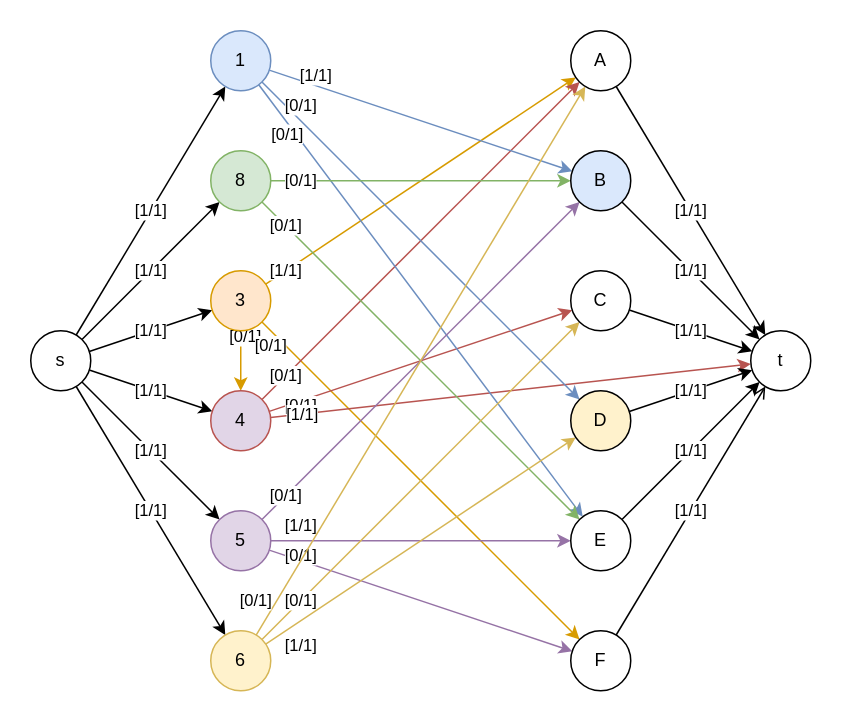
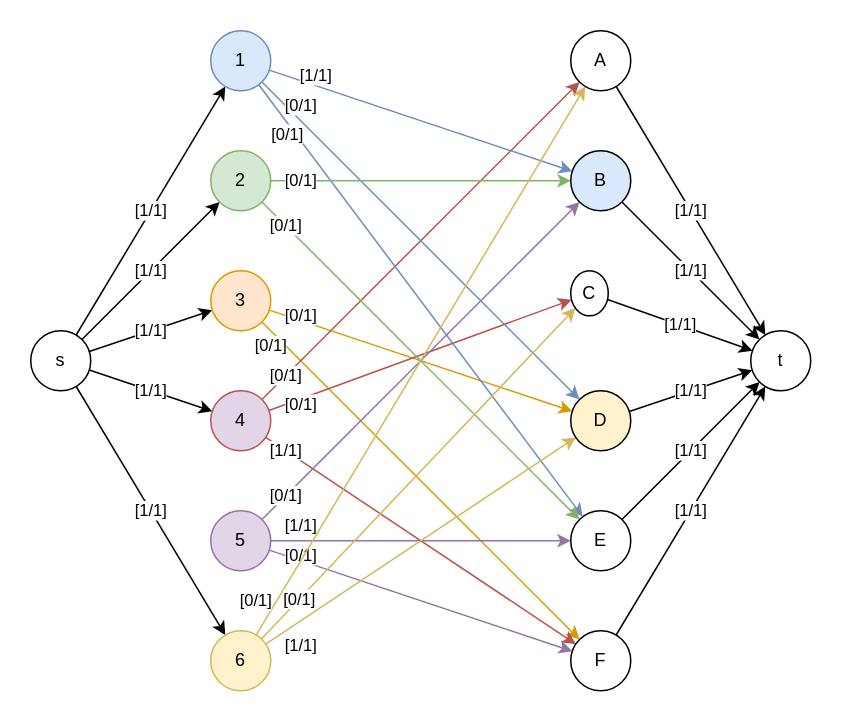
(241, 181) -> (241, 181)
(341, 234) -> none
(601, 301) -> (590, 293)
(241, 356) -> (342, 335)
(628, 378) -> (341, 487)
(760, 395) -> (759, 396)
(146, 446) -> none
